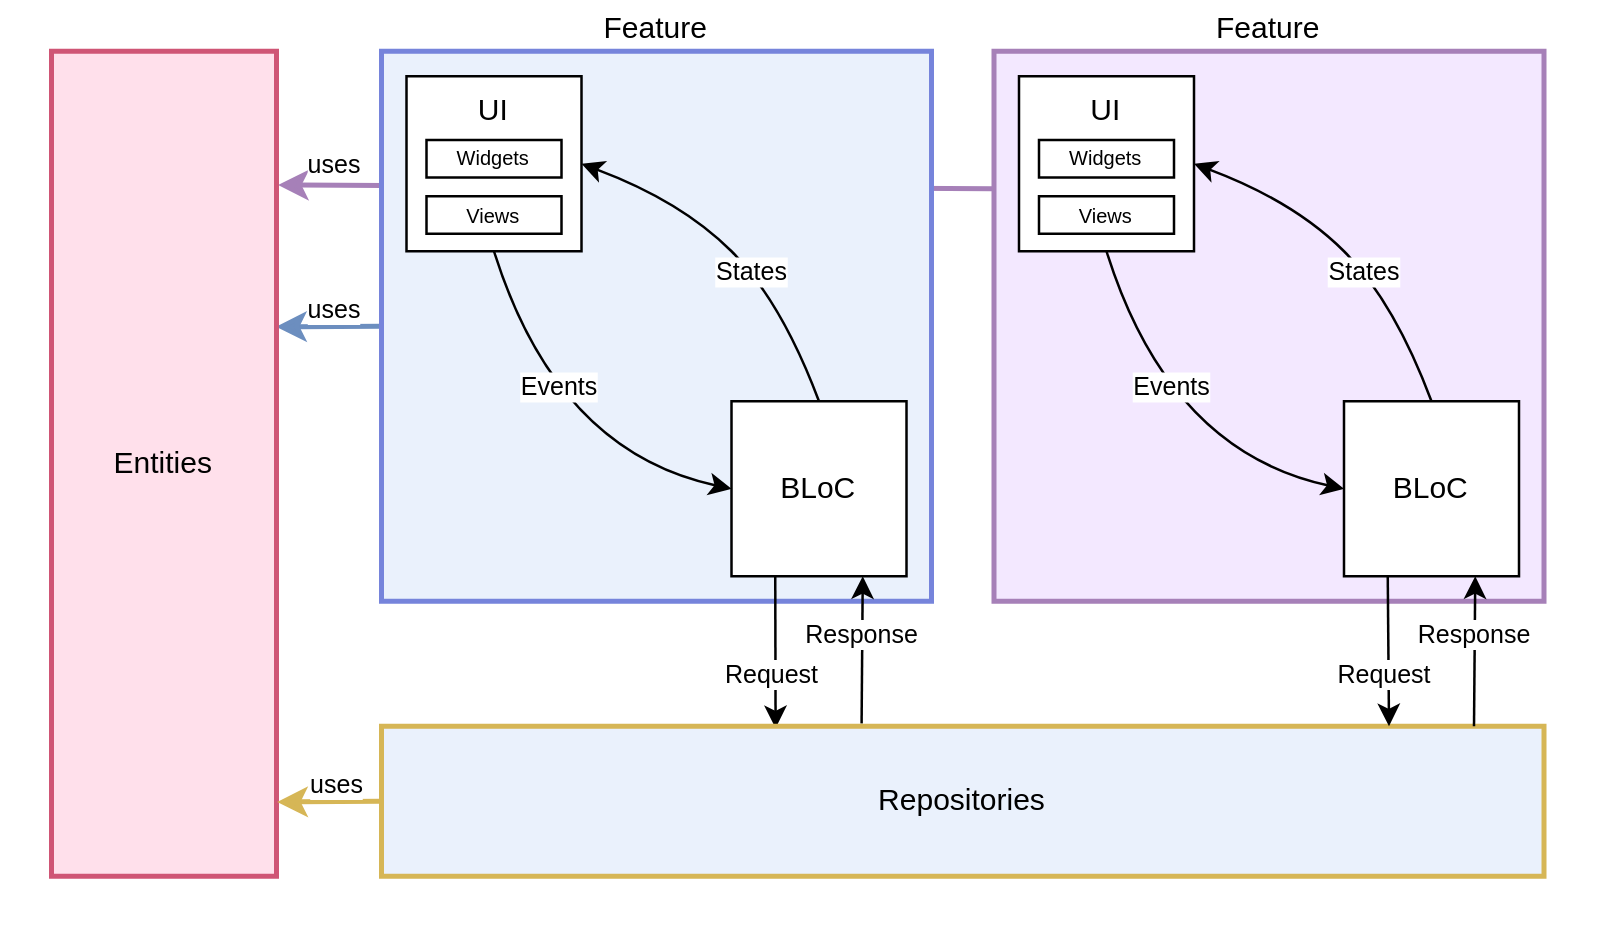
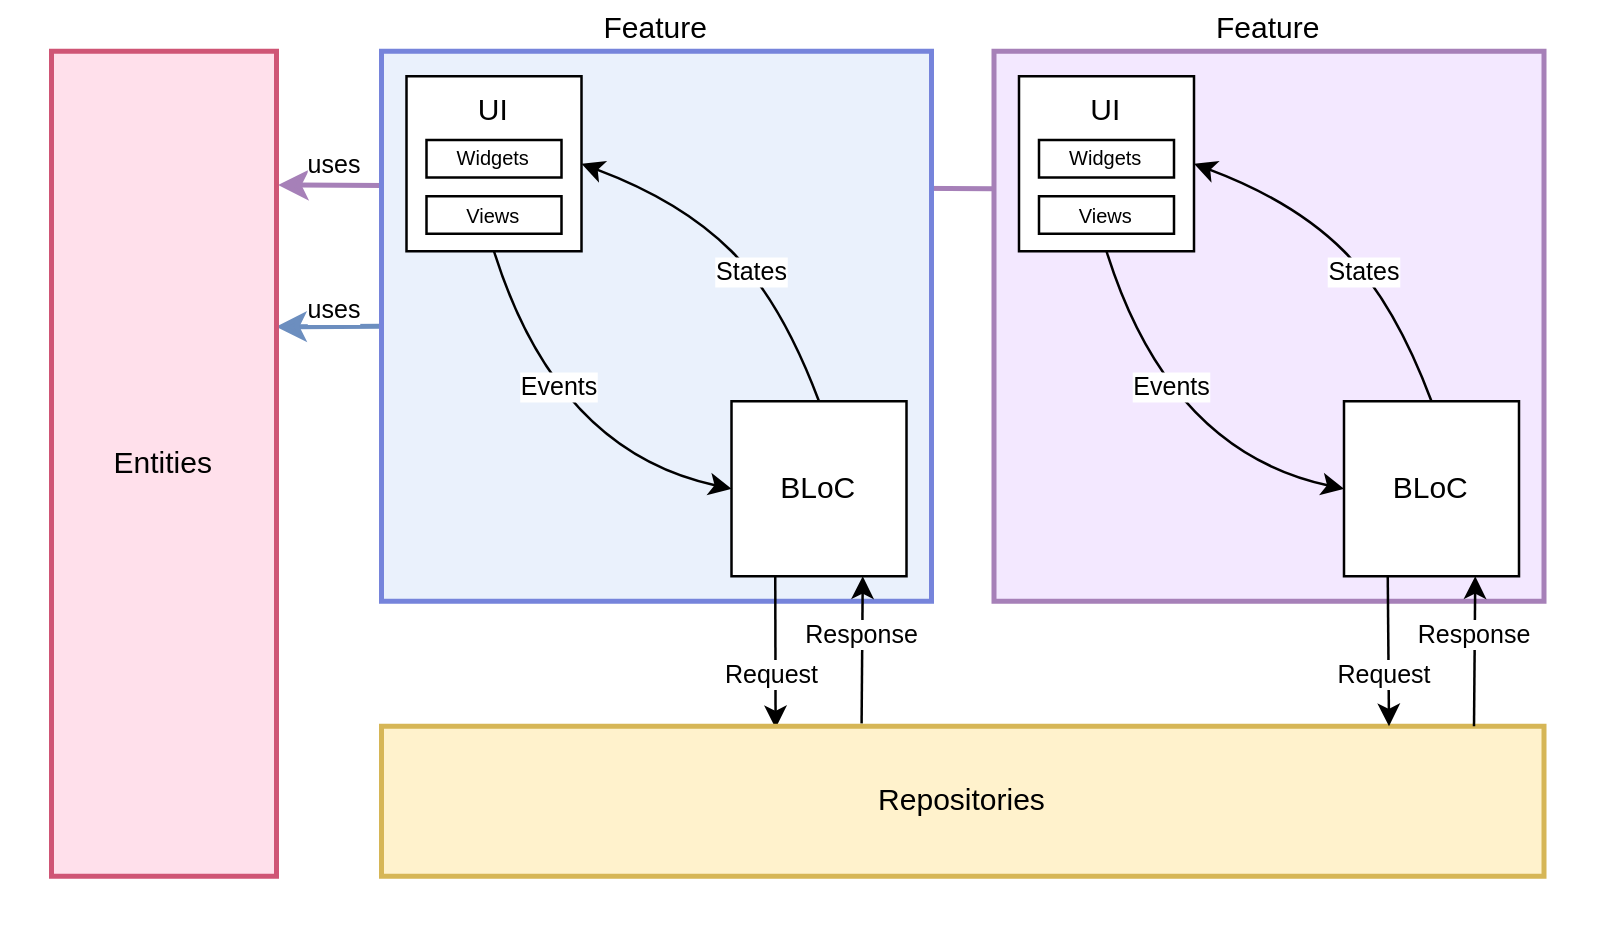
(963, 801) -> (963, 801)
(339, 802) -> none
